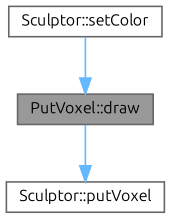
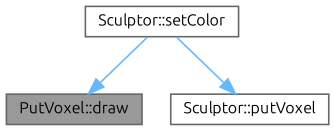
(85, 145) -> (200, 60)
